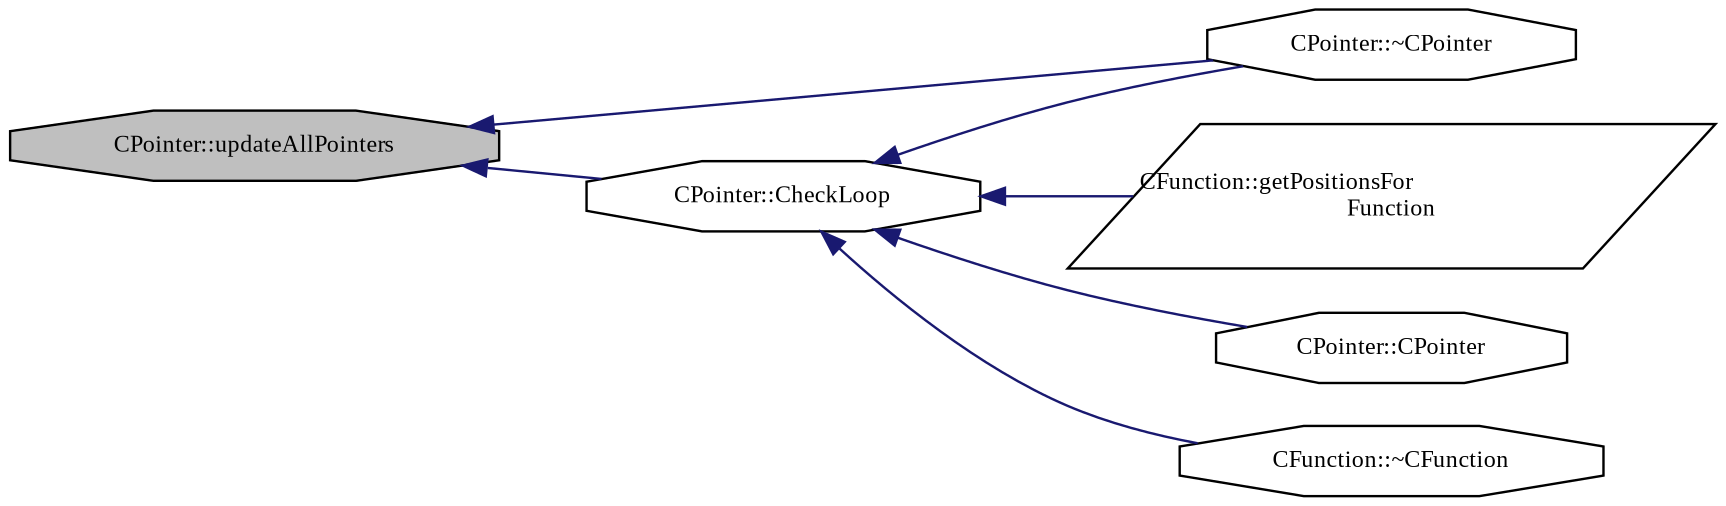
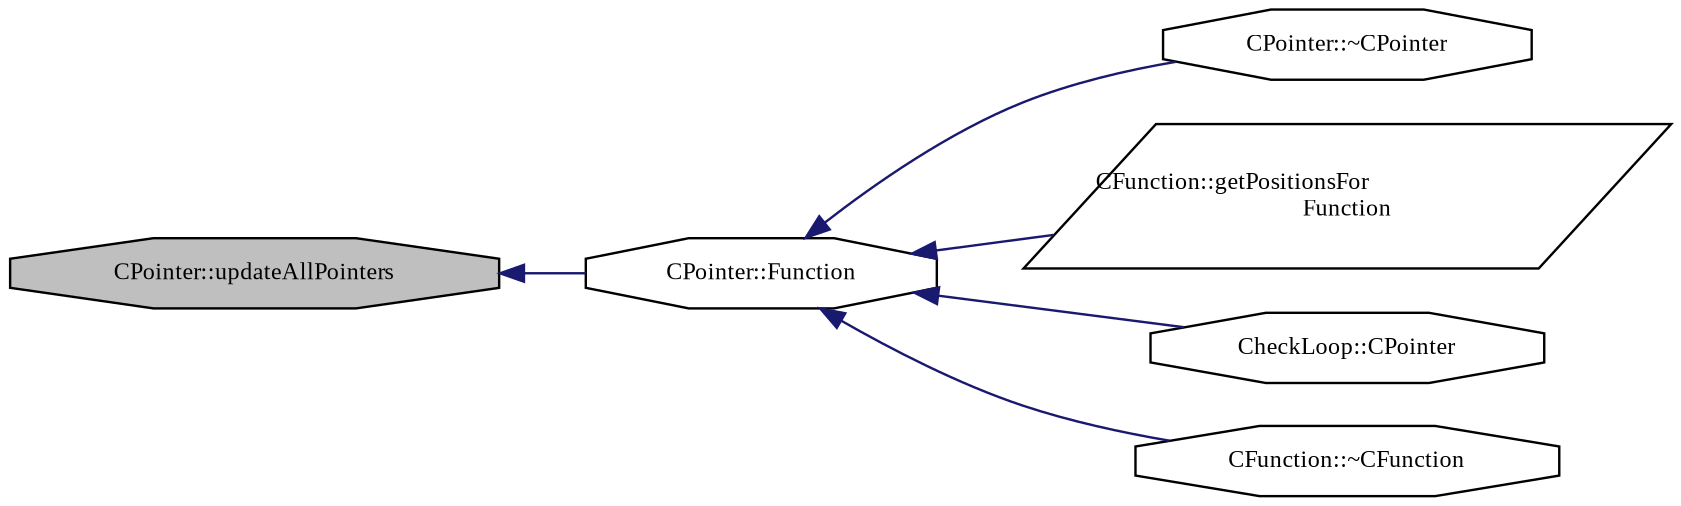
(853, 92) -> none
(783, 196) -> (761, 273)
(1392, 348) -> (1347, 348)
